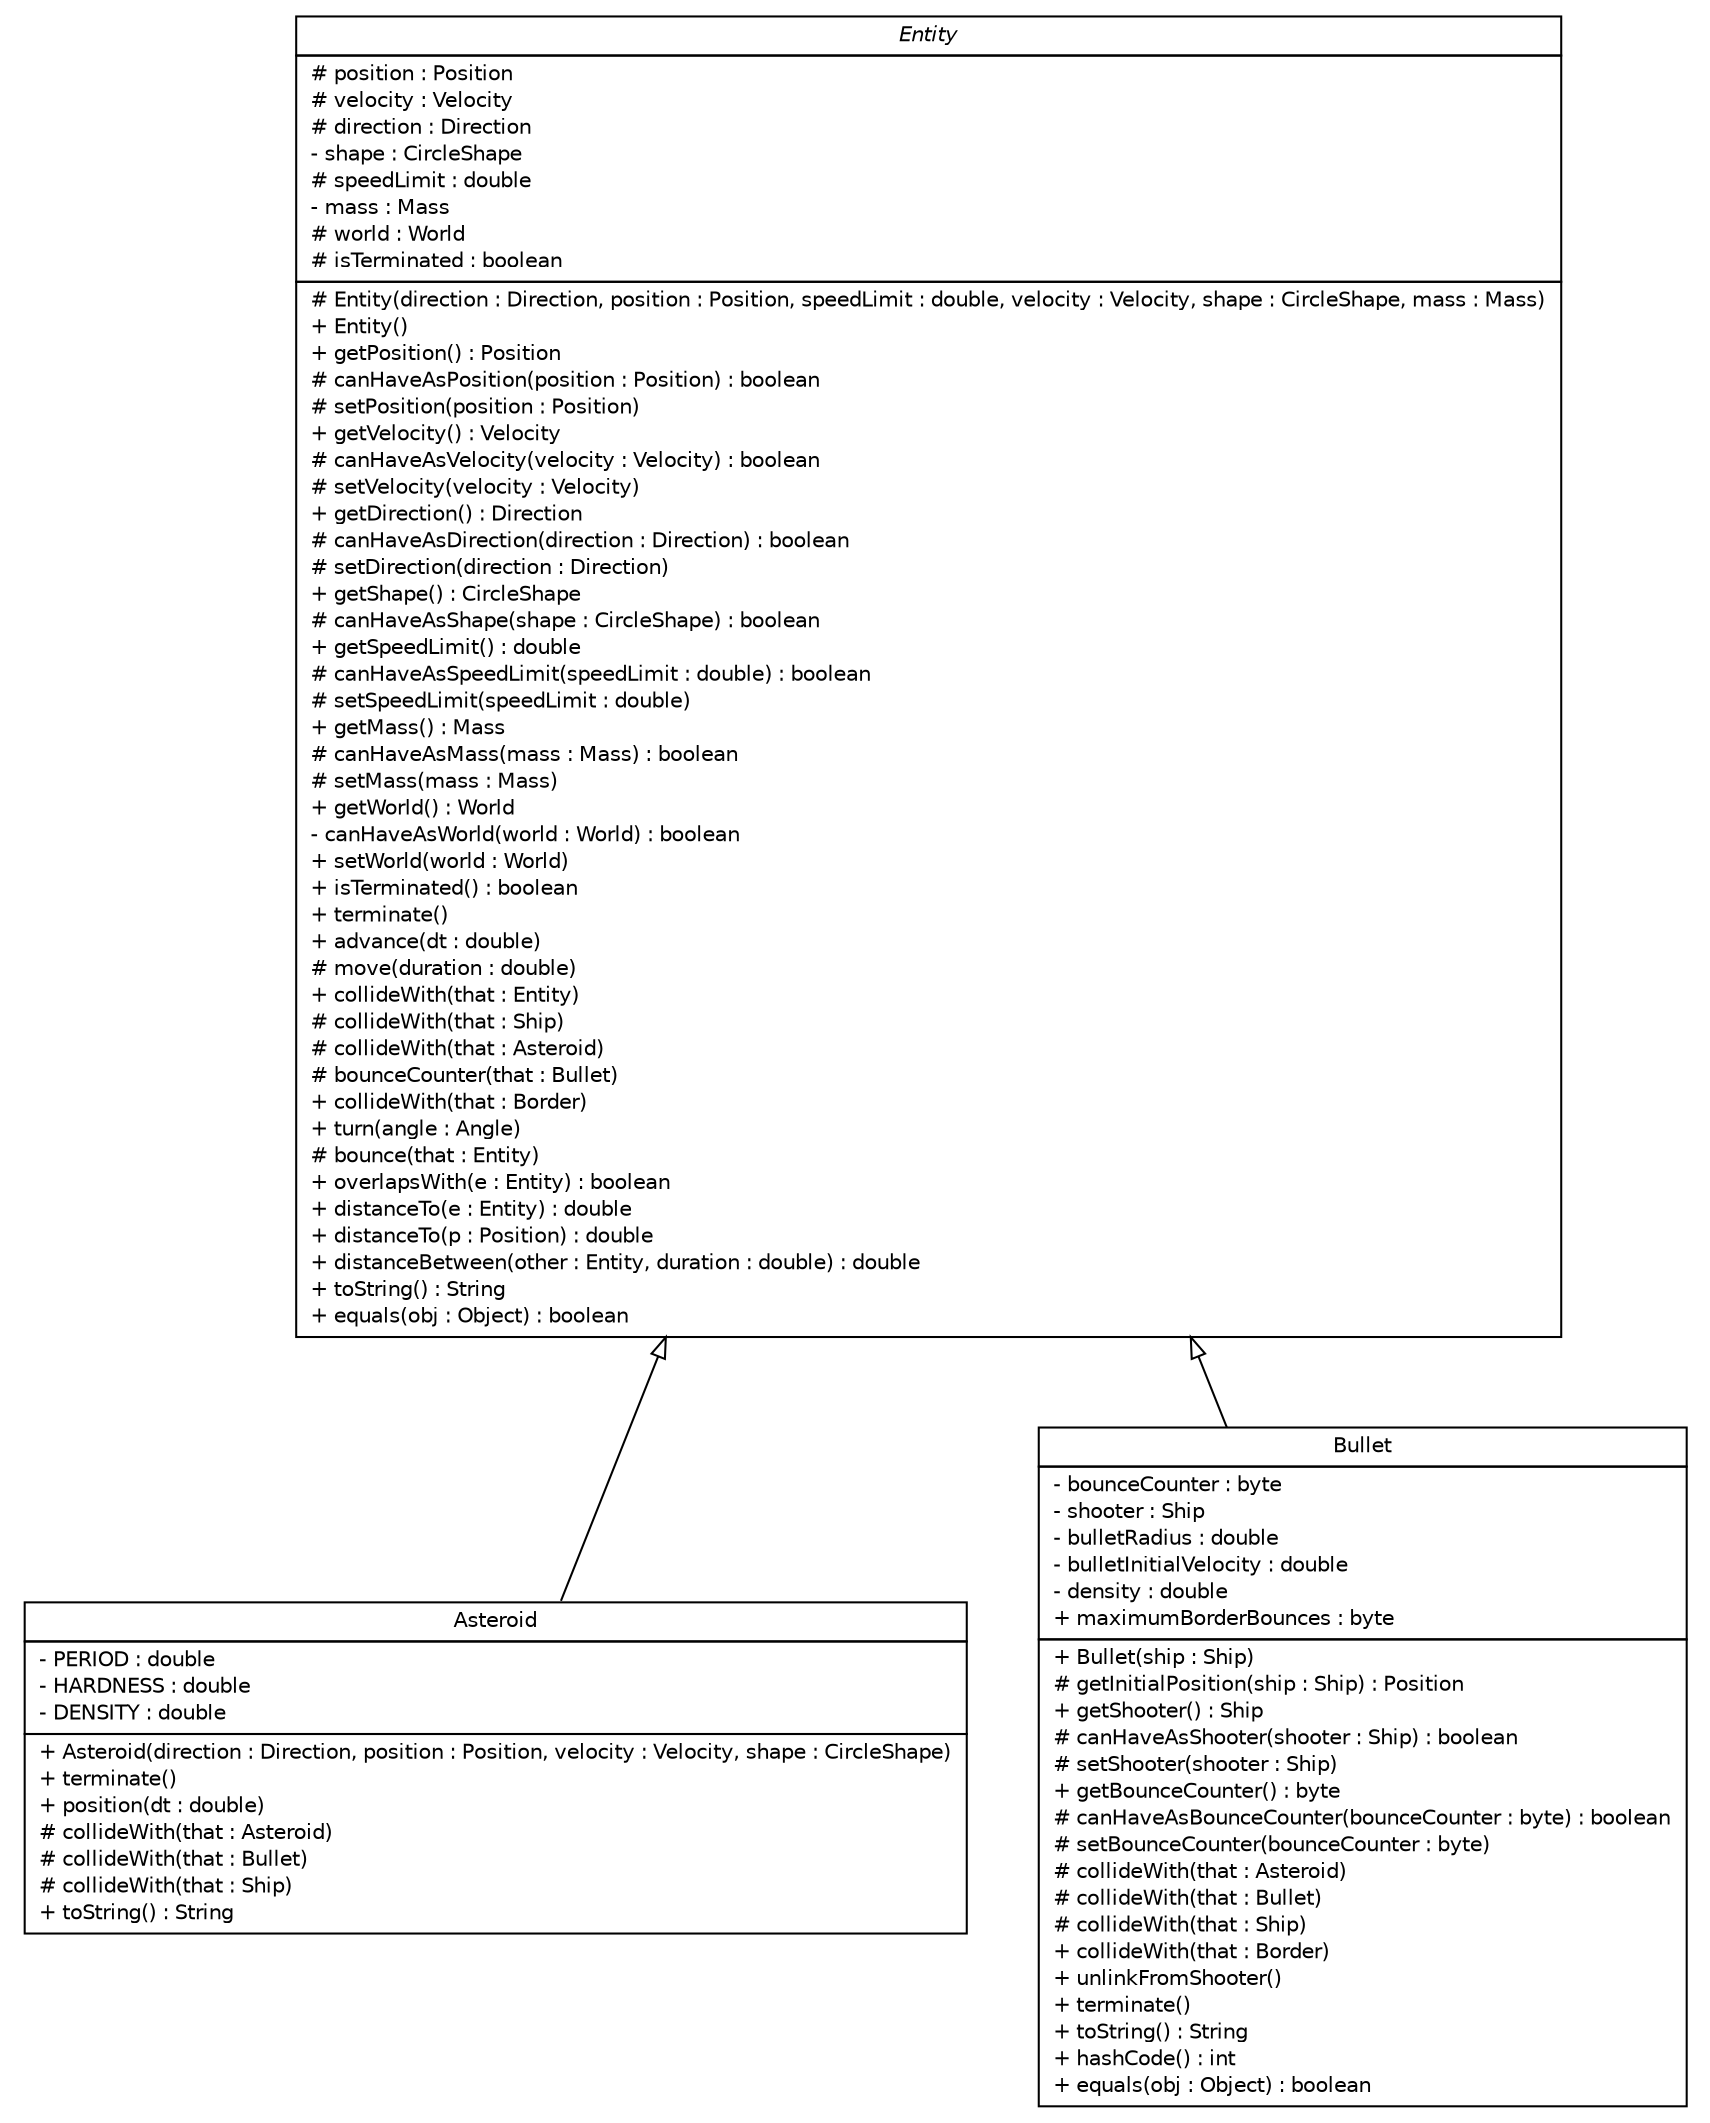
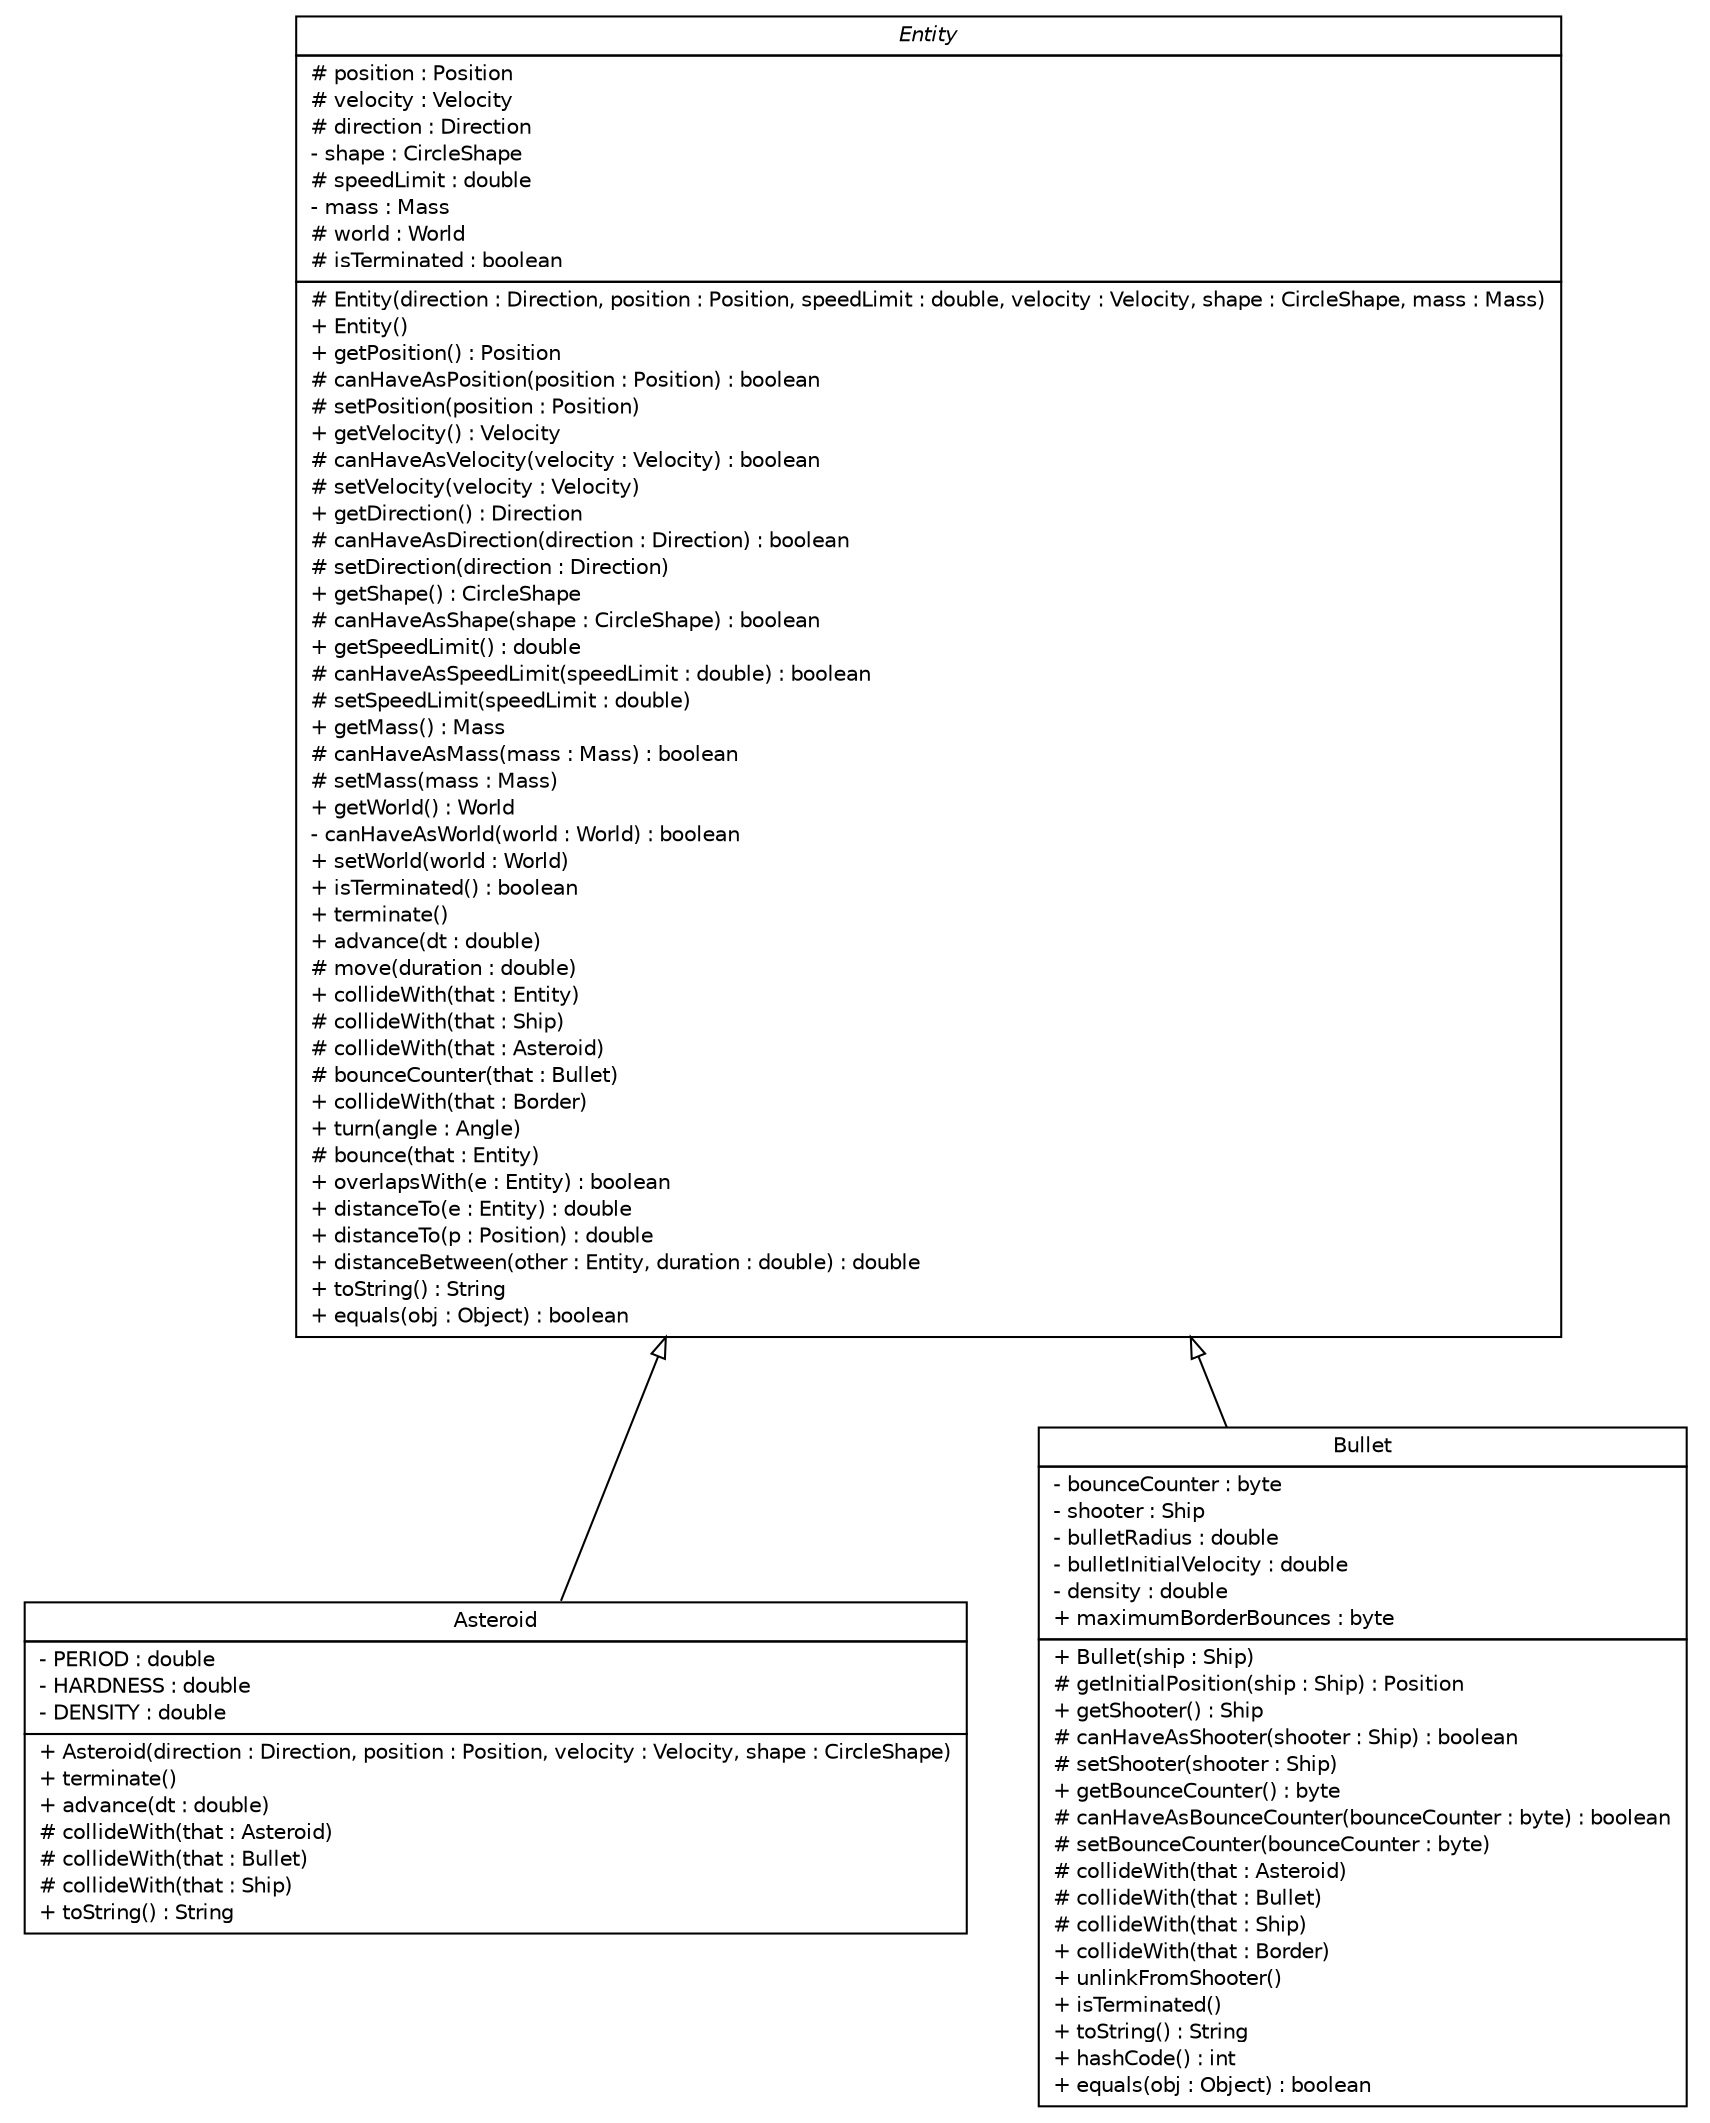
(152, 1806) -> (154, 1806)
(1122, 2006) -> (1137, 2006)
